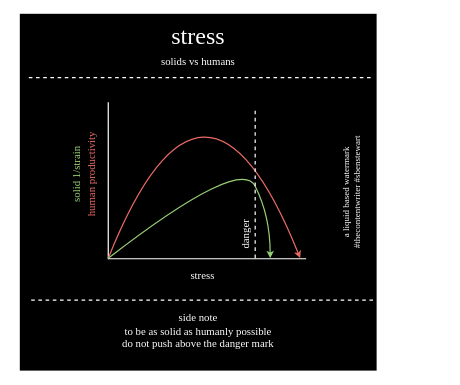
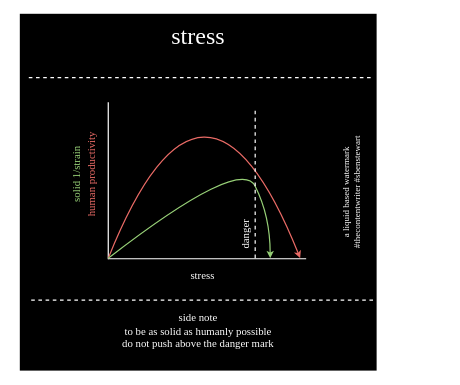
(198, 62) -> none
